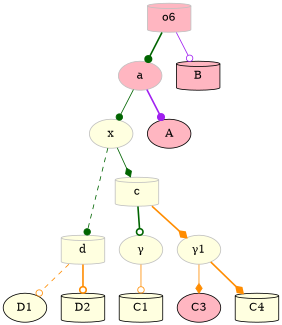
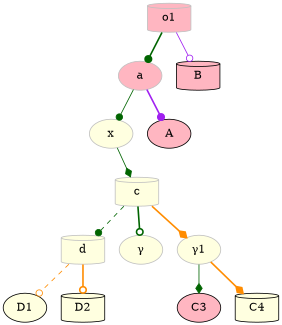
(169, 18) -> (169, 18)
(98, 188) -> (112, 218)
(199, 274) -> (199, 274)
(141, 308) -> none
